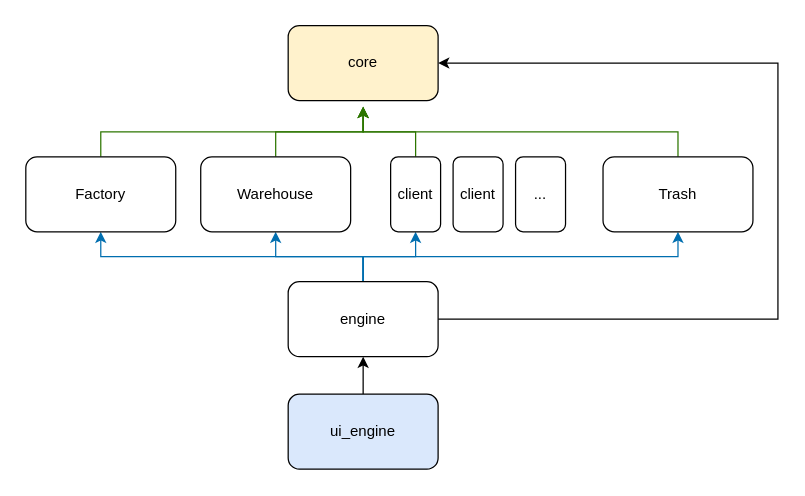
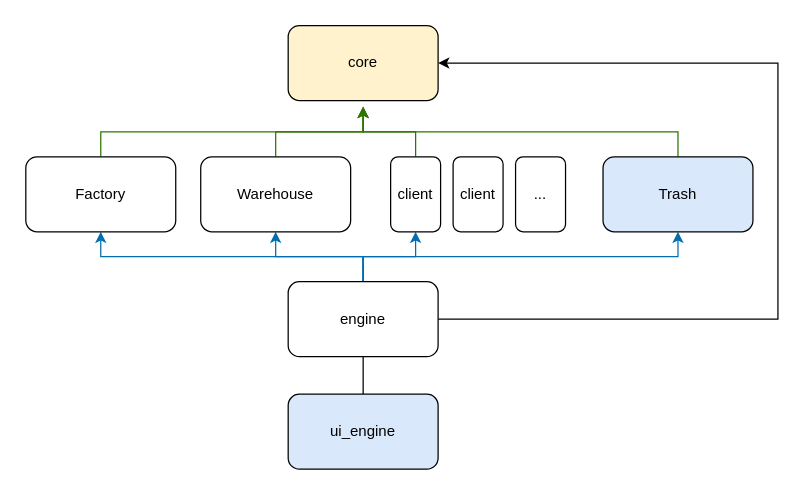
(678, 194) -> (678, 194)
(363, 367) -> (363, 363)
